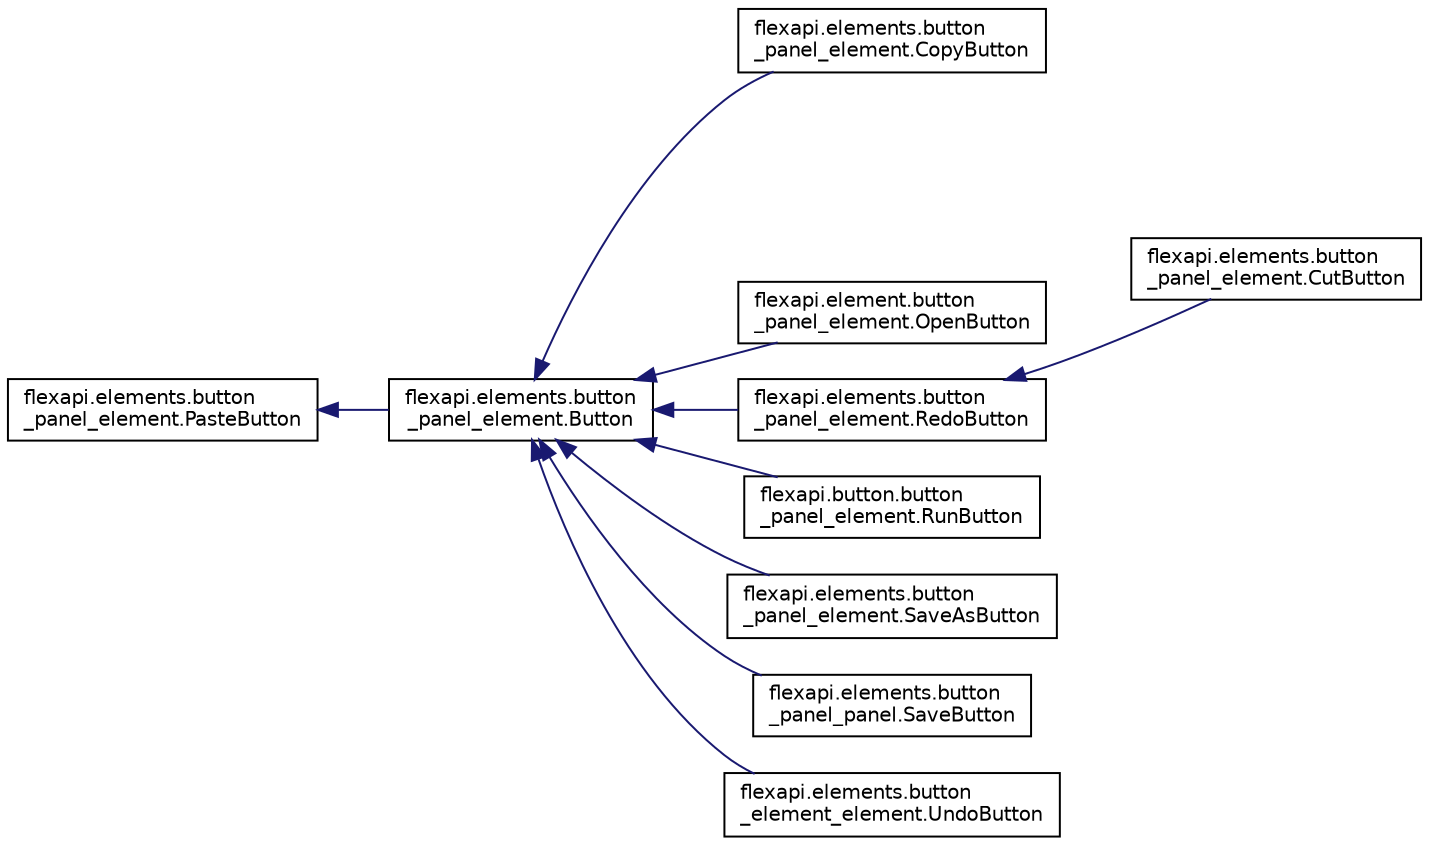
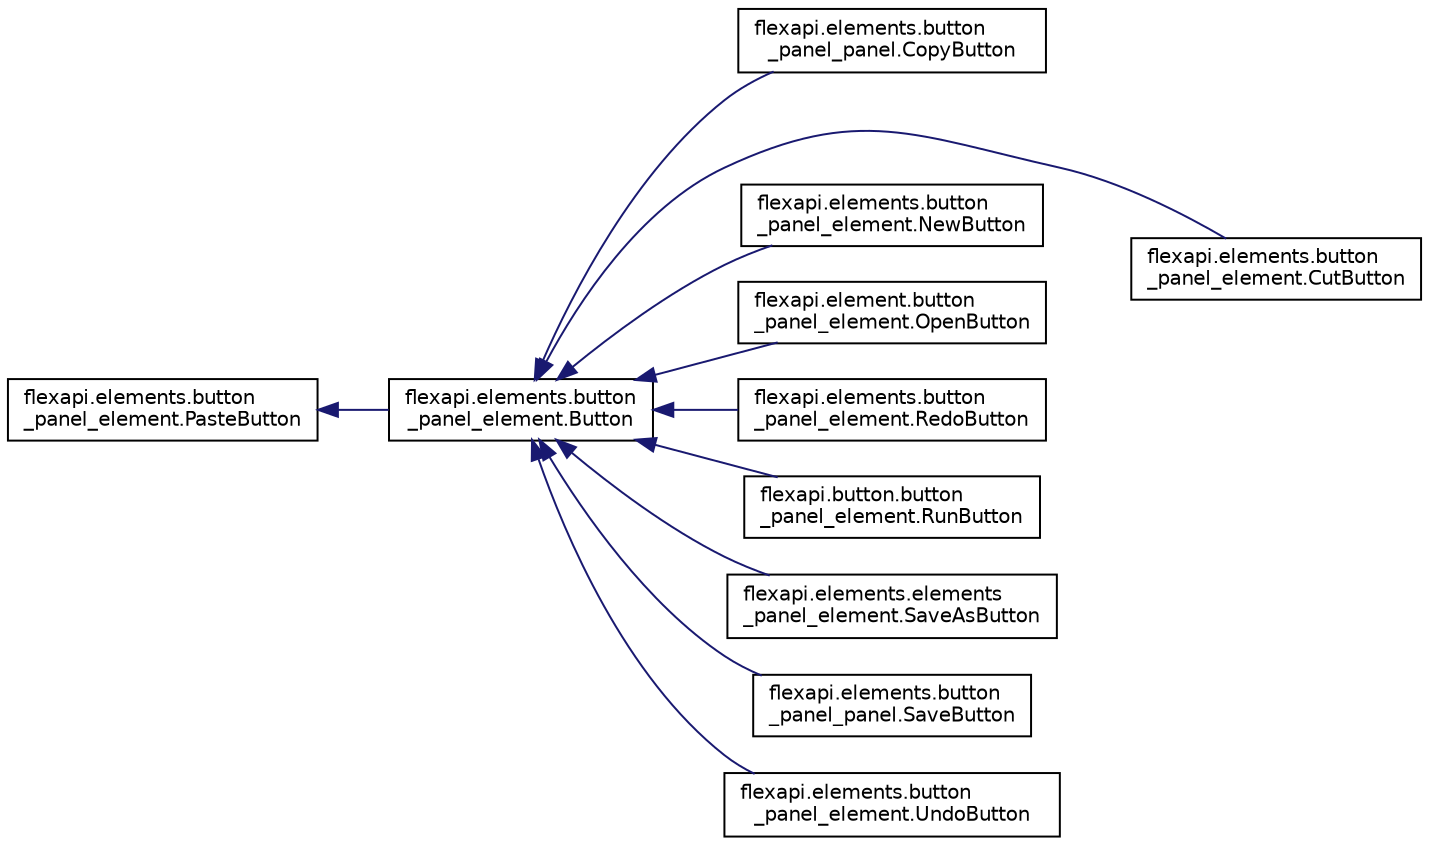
(892, 41) -> (892, 41)
none -> (892, 215)
(1119, 339) -> (848, 132)
(892, 606) -> (892, 606)
(892, 805) -> (892, 805)
